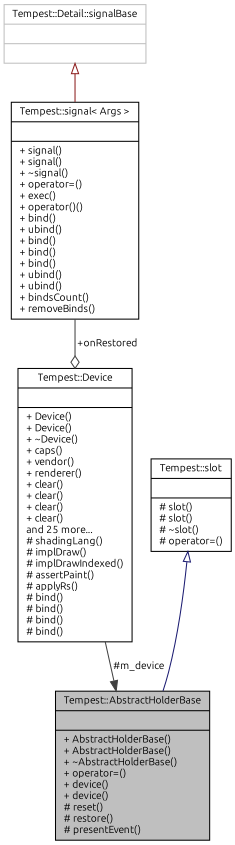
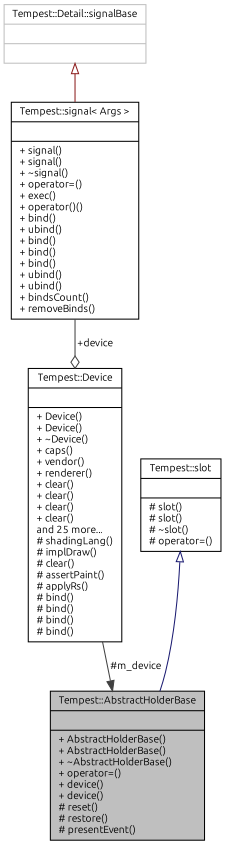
(106, 344) -> (94, 344)
(75, 564) -> (55, 564)
